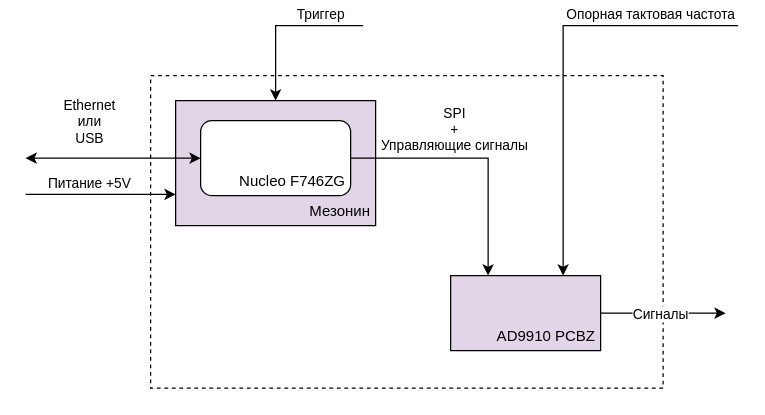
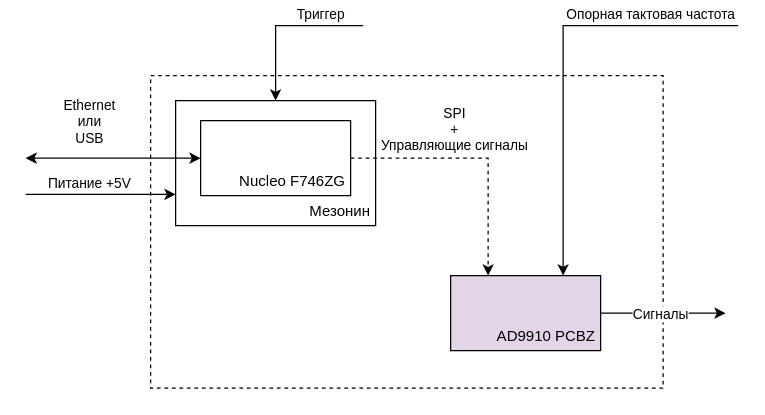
(276, 158) -> (276, 158)
(474, 158) -> (474, 158)
(341, 210) -> (341, 210)
